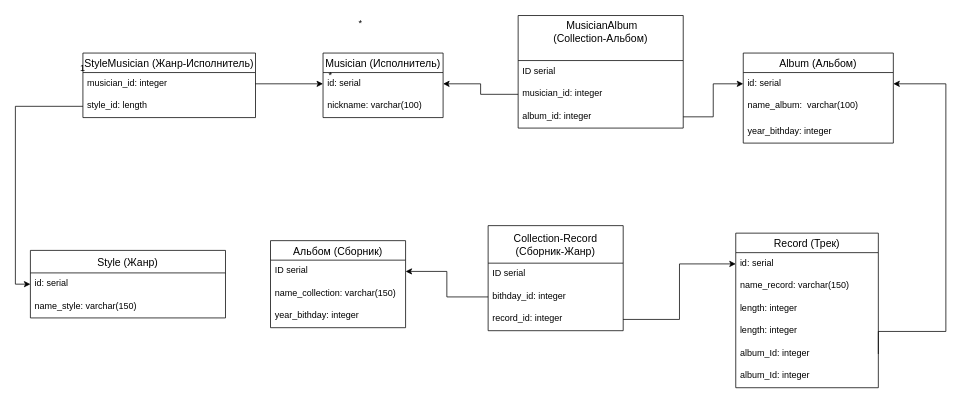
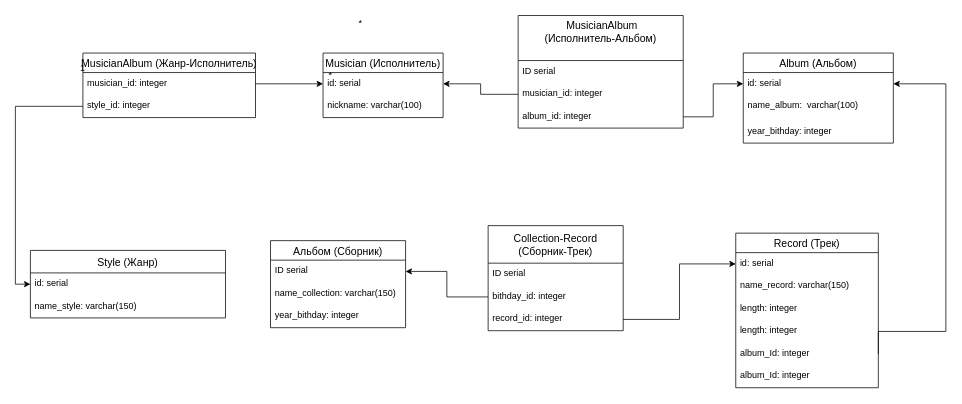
(600, 26) -> (600, 26)
(169, 63) -> (169, 63)
(121, 105) -> (124, 105)
(555, 238) -> (555, 238)
